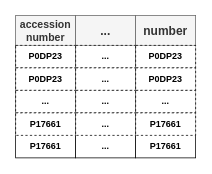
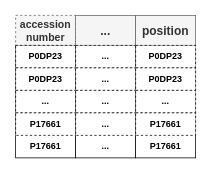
(45, 30) -> (45, 30)
(165, 30) -> (165, 30)
